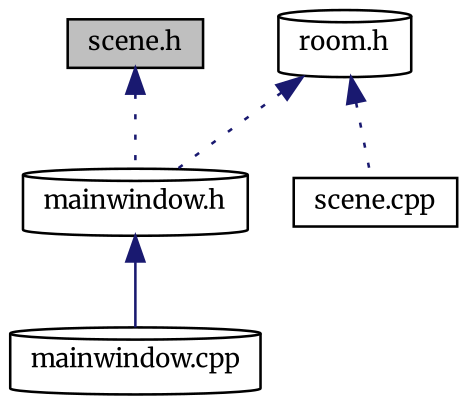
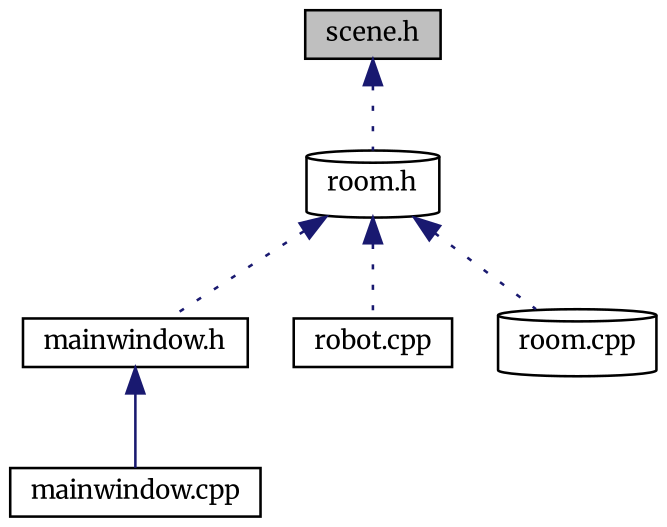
(135, 131) -> (373, 118)
(135, 202) -> (135, 343)
(375, 202) -> (373, 343)
none -> (577, 343)
(135, 361) -> (135, 492)
